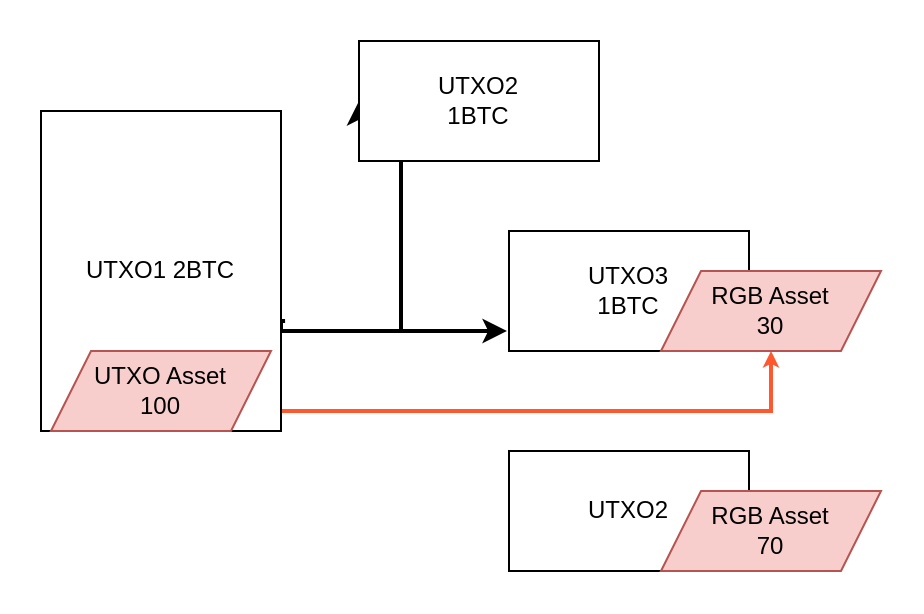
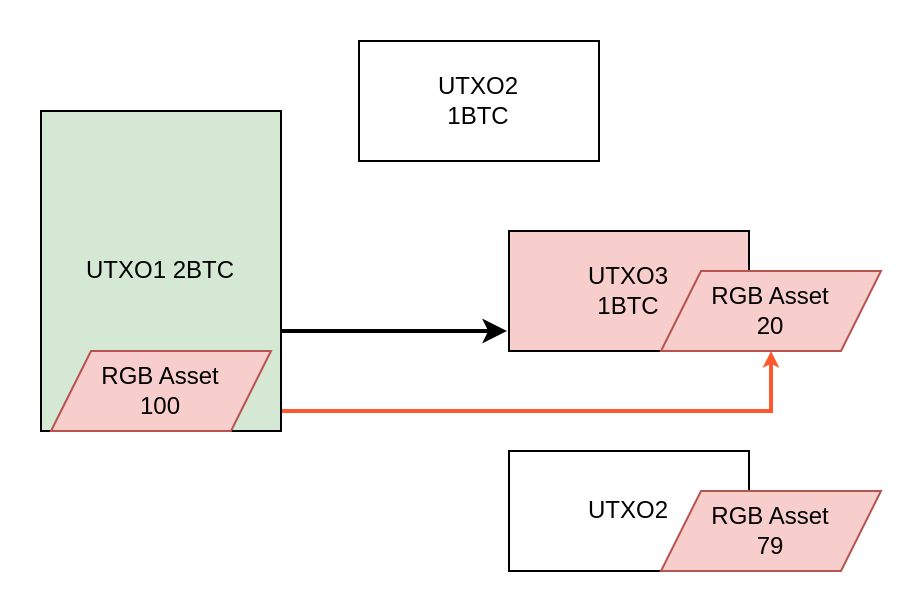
(401, 244) -> none
(161, 271) -> (161, 271)
(629, 291) -> (629, 291)
(771, 311) -> (771, 311)
(161, 391) -> (161, 391)
(771, 531) -> (771, 531)
